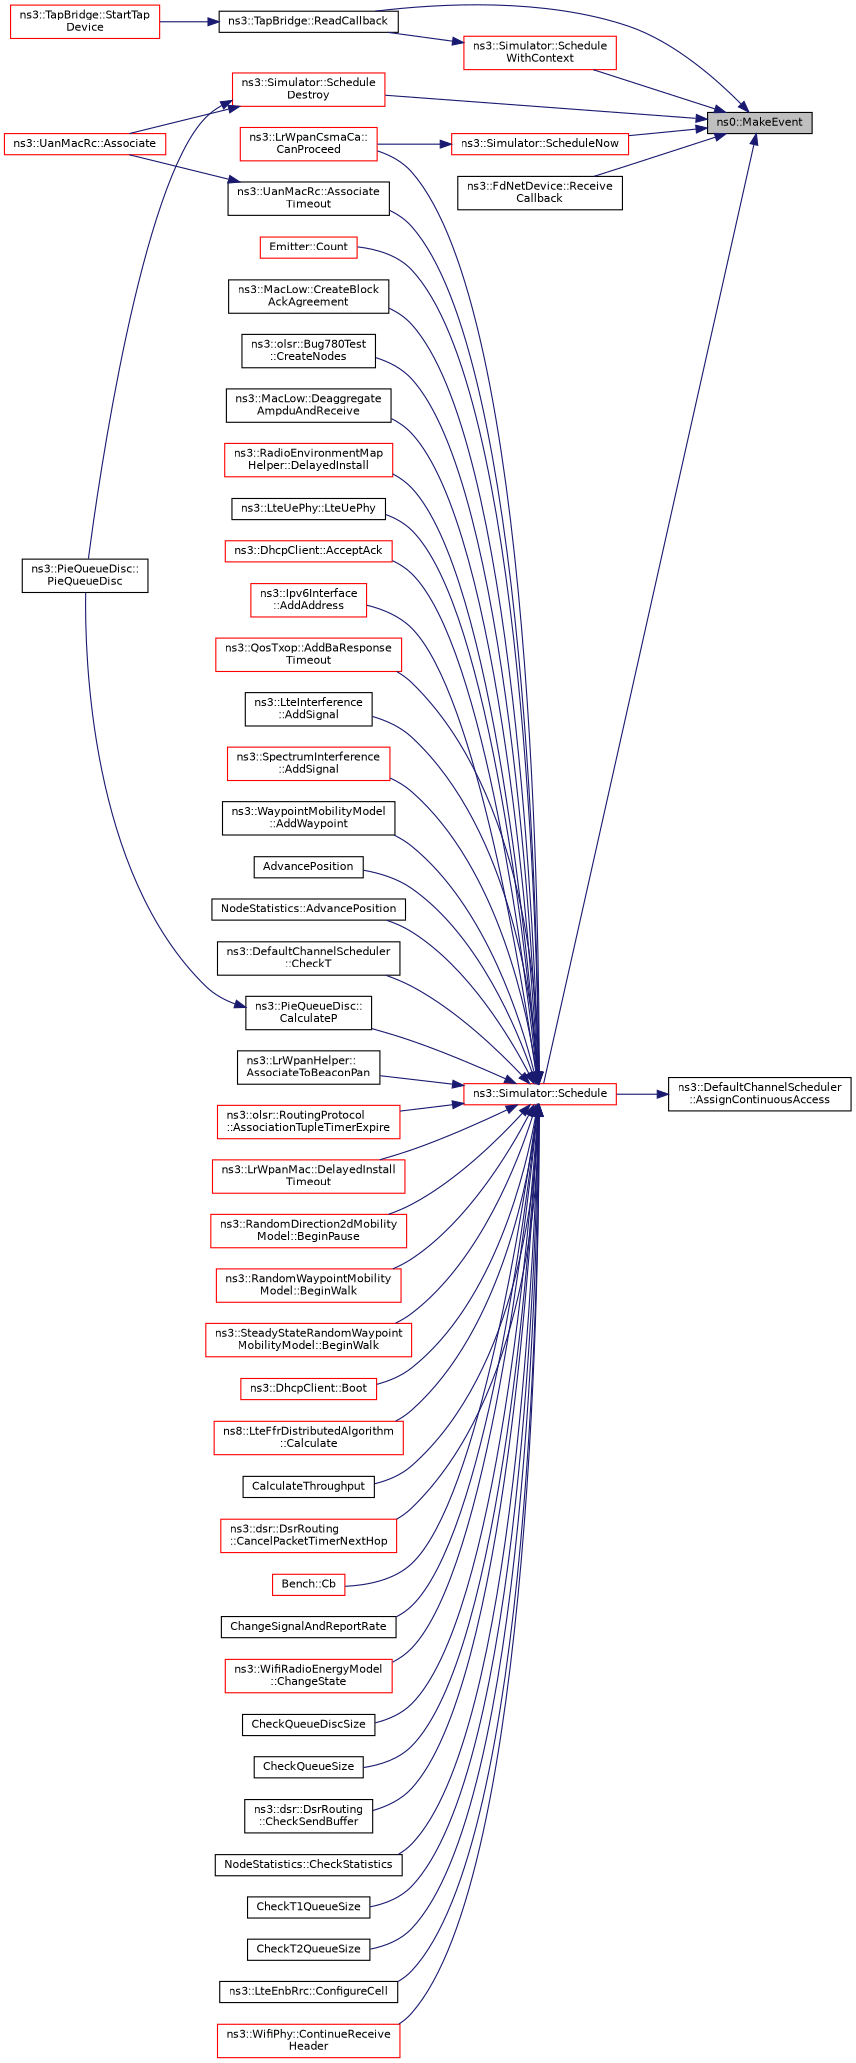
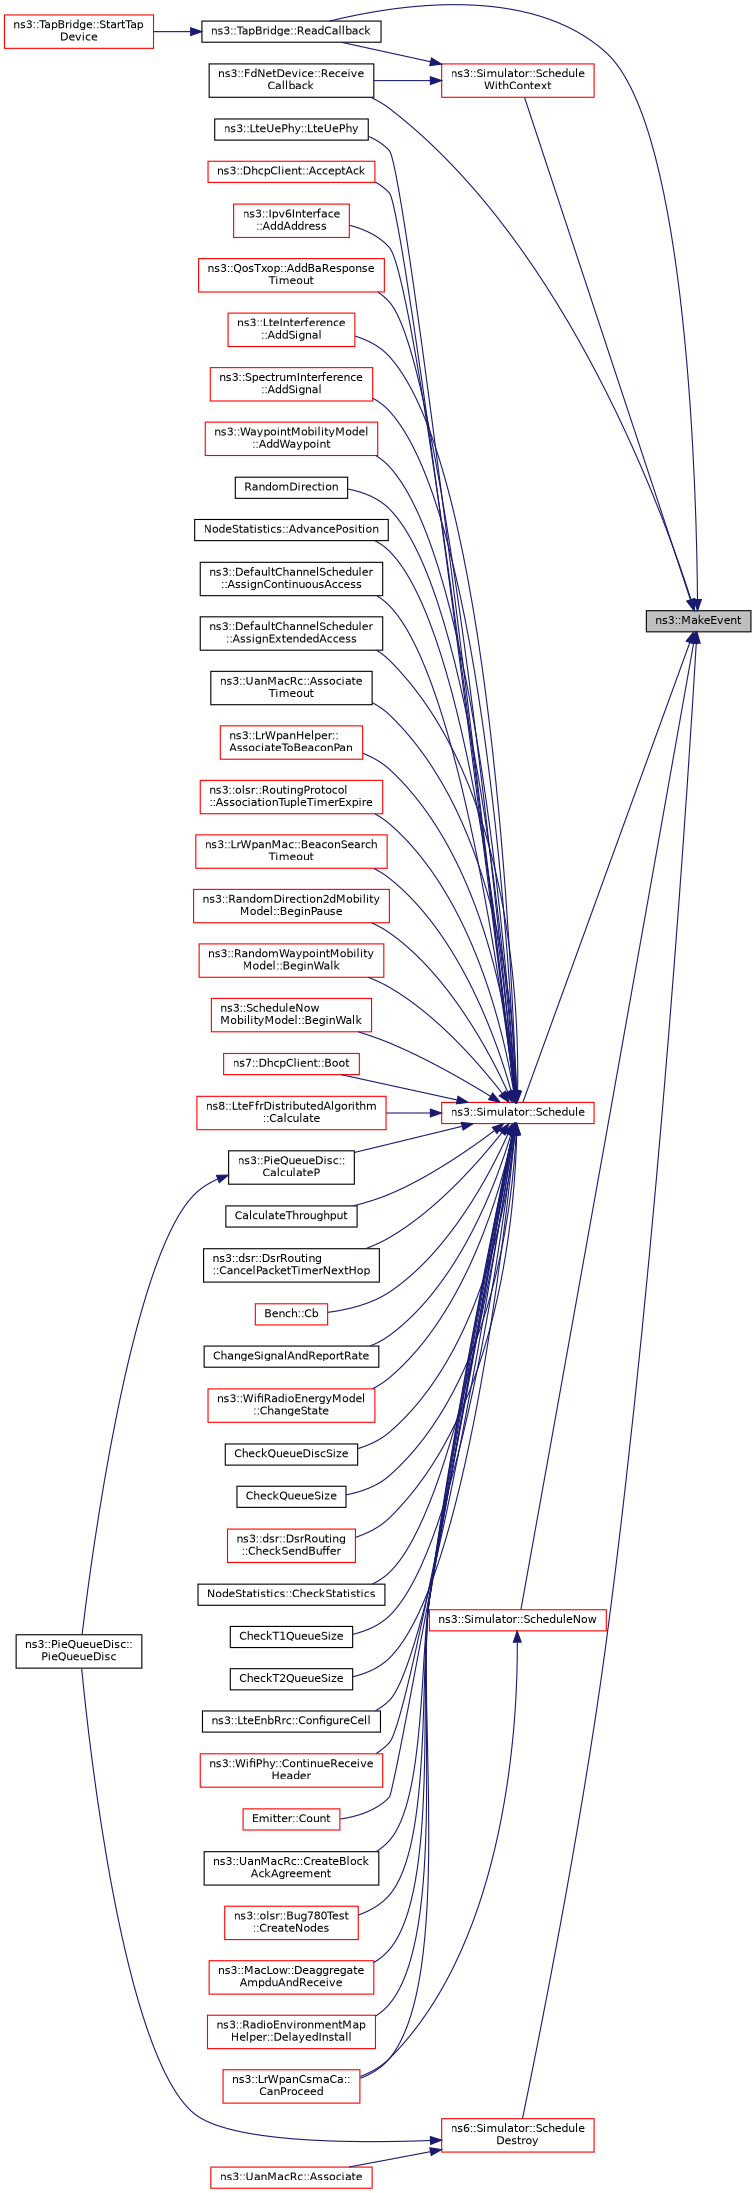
none -> (402, 81)
(309, 90) -> (518, 2135)
(760, 123) -> (699, 621)
(184, 168) -> none
(309, 297) -> (291, 1868)
(309, 351) -> (291, 1923)
(309, 406) -> (291, 1977)
(309, 709) -> (291, 330)
(309, 818) -> (291, 439)
(309, 867) -> (291, 488)
(309, 959) -> (291, 633)
(309, 1068) -> (291, 742)
(637, 1094) -> (469, 821)
(309, 1177) -> (291, 852)
(309, 1340) -> (291, 1015)
(309, 1389) -> (291, 1064)
(309, 1536) -> (291, 1265)
(309, 1816) -> (291, 1546)
